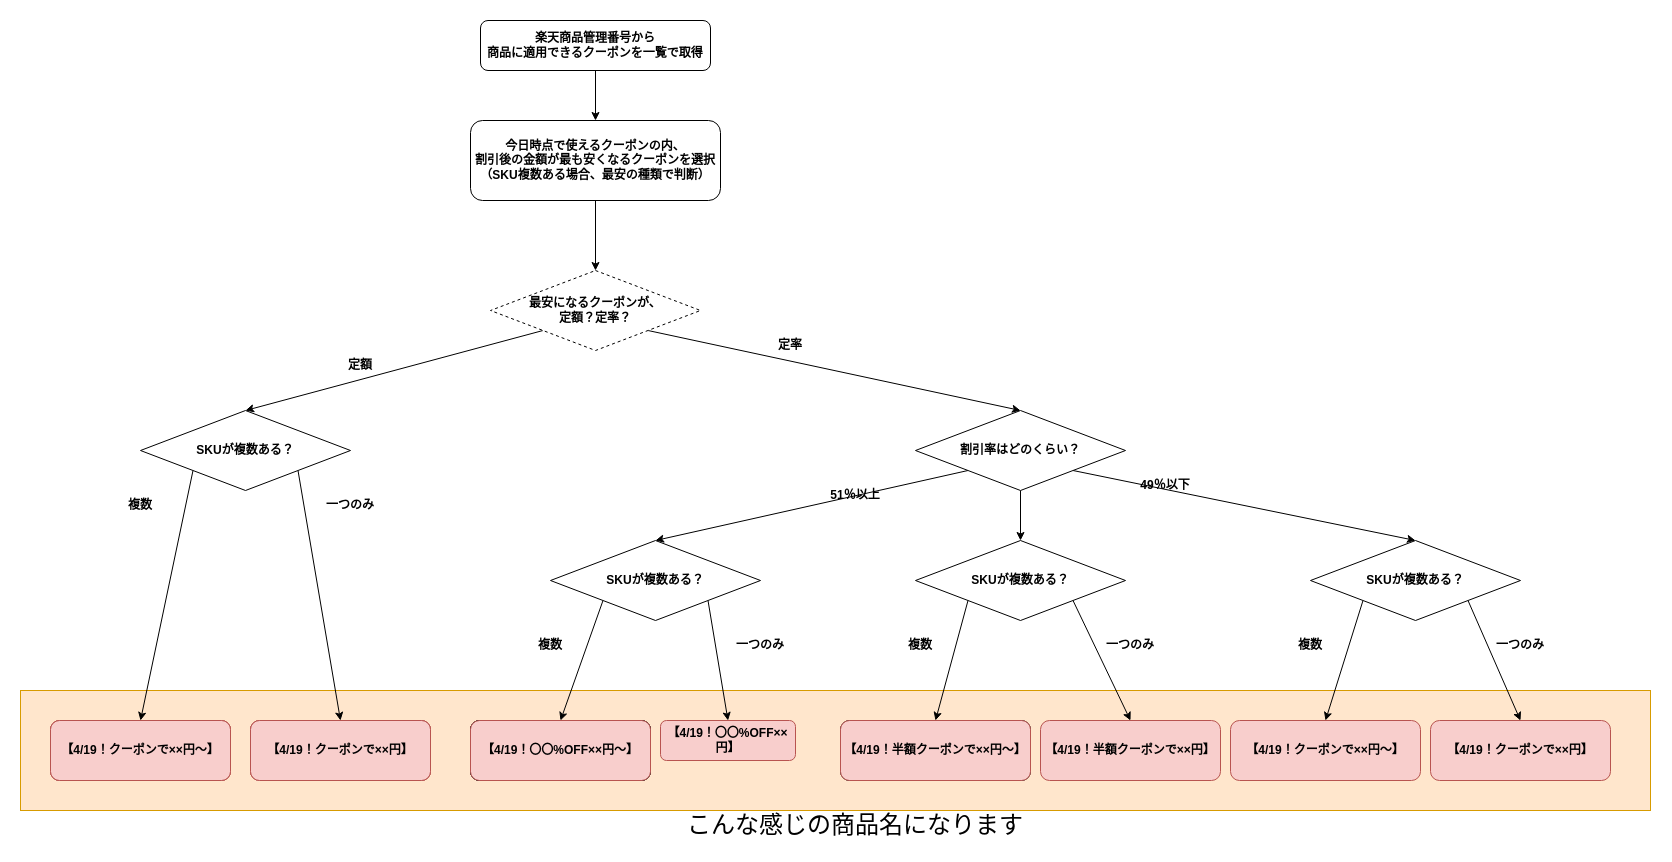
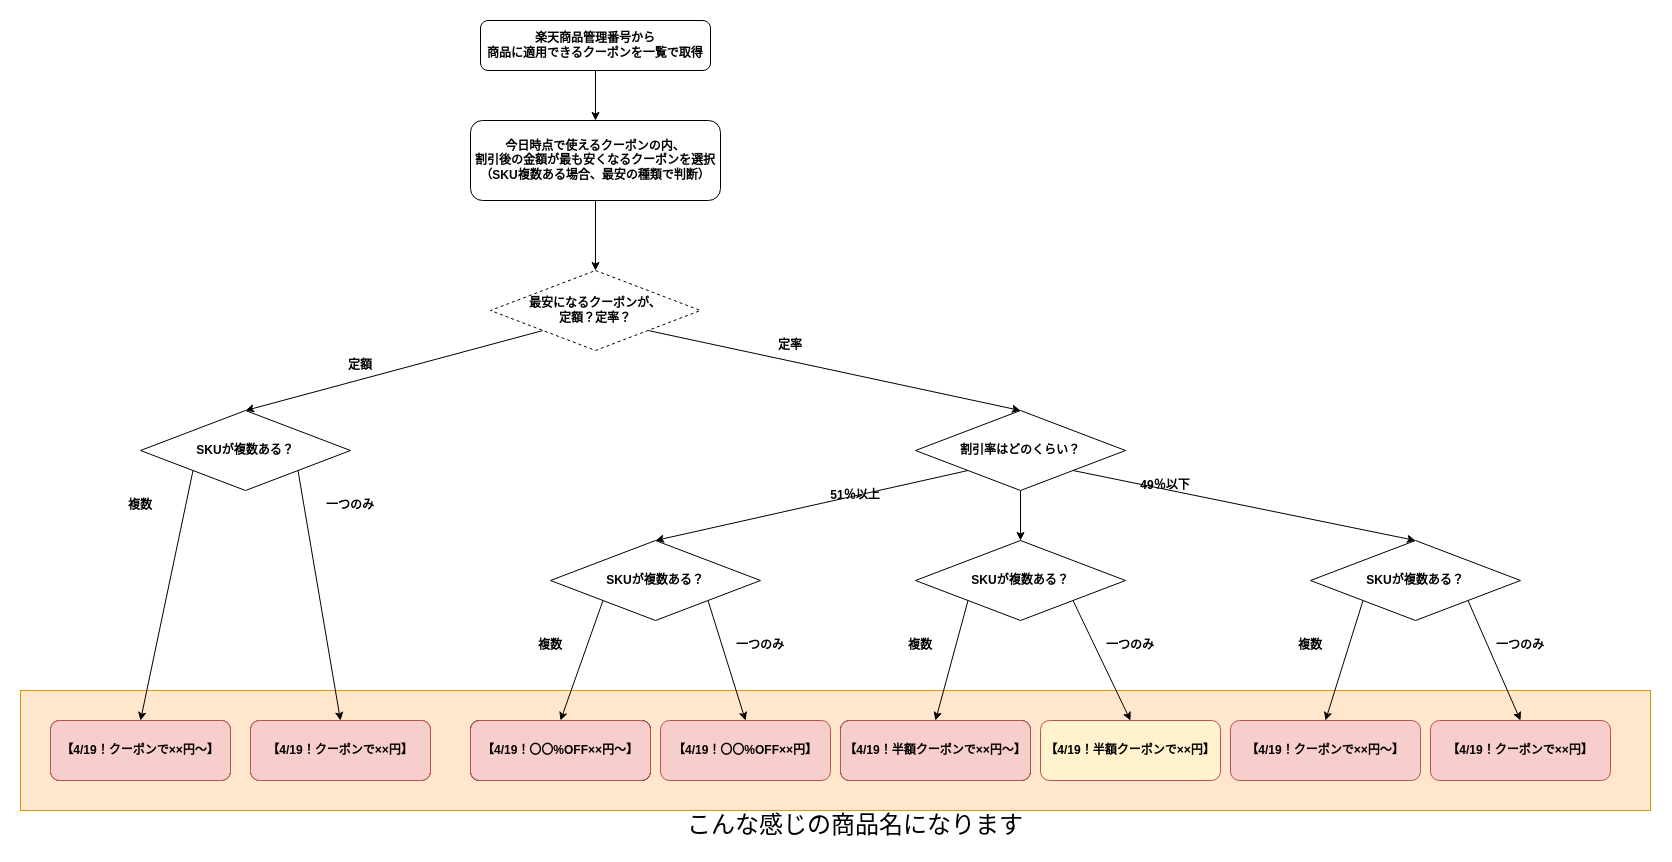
(728, 741) -> (746, 751)
(1131, 751) -> (1131, 751)
